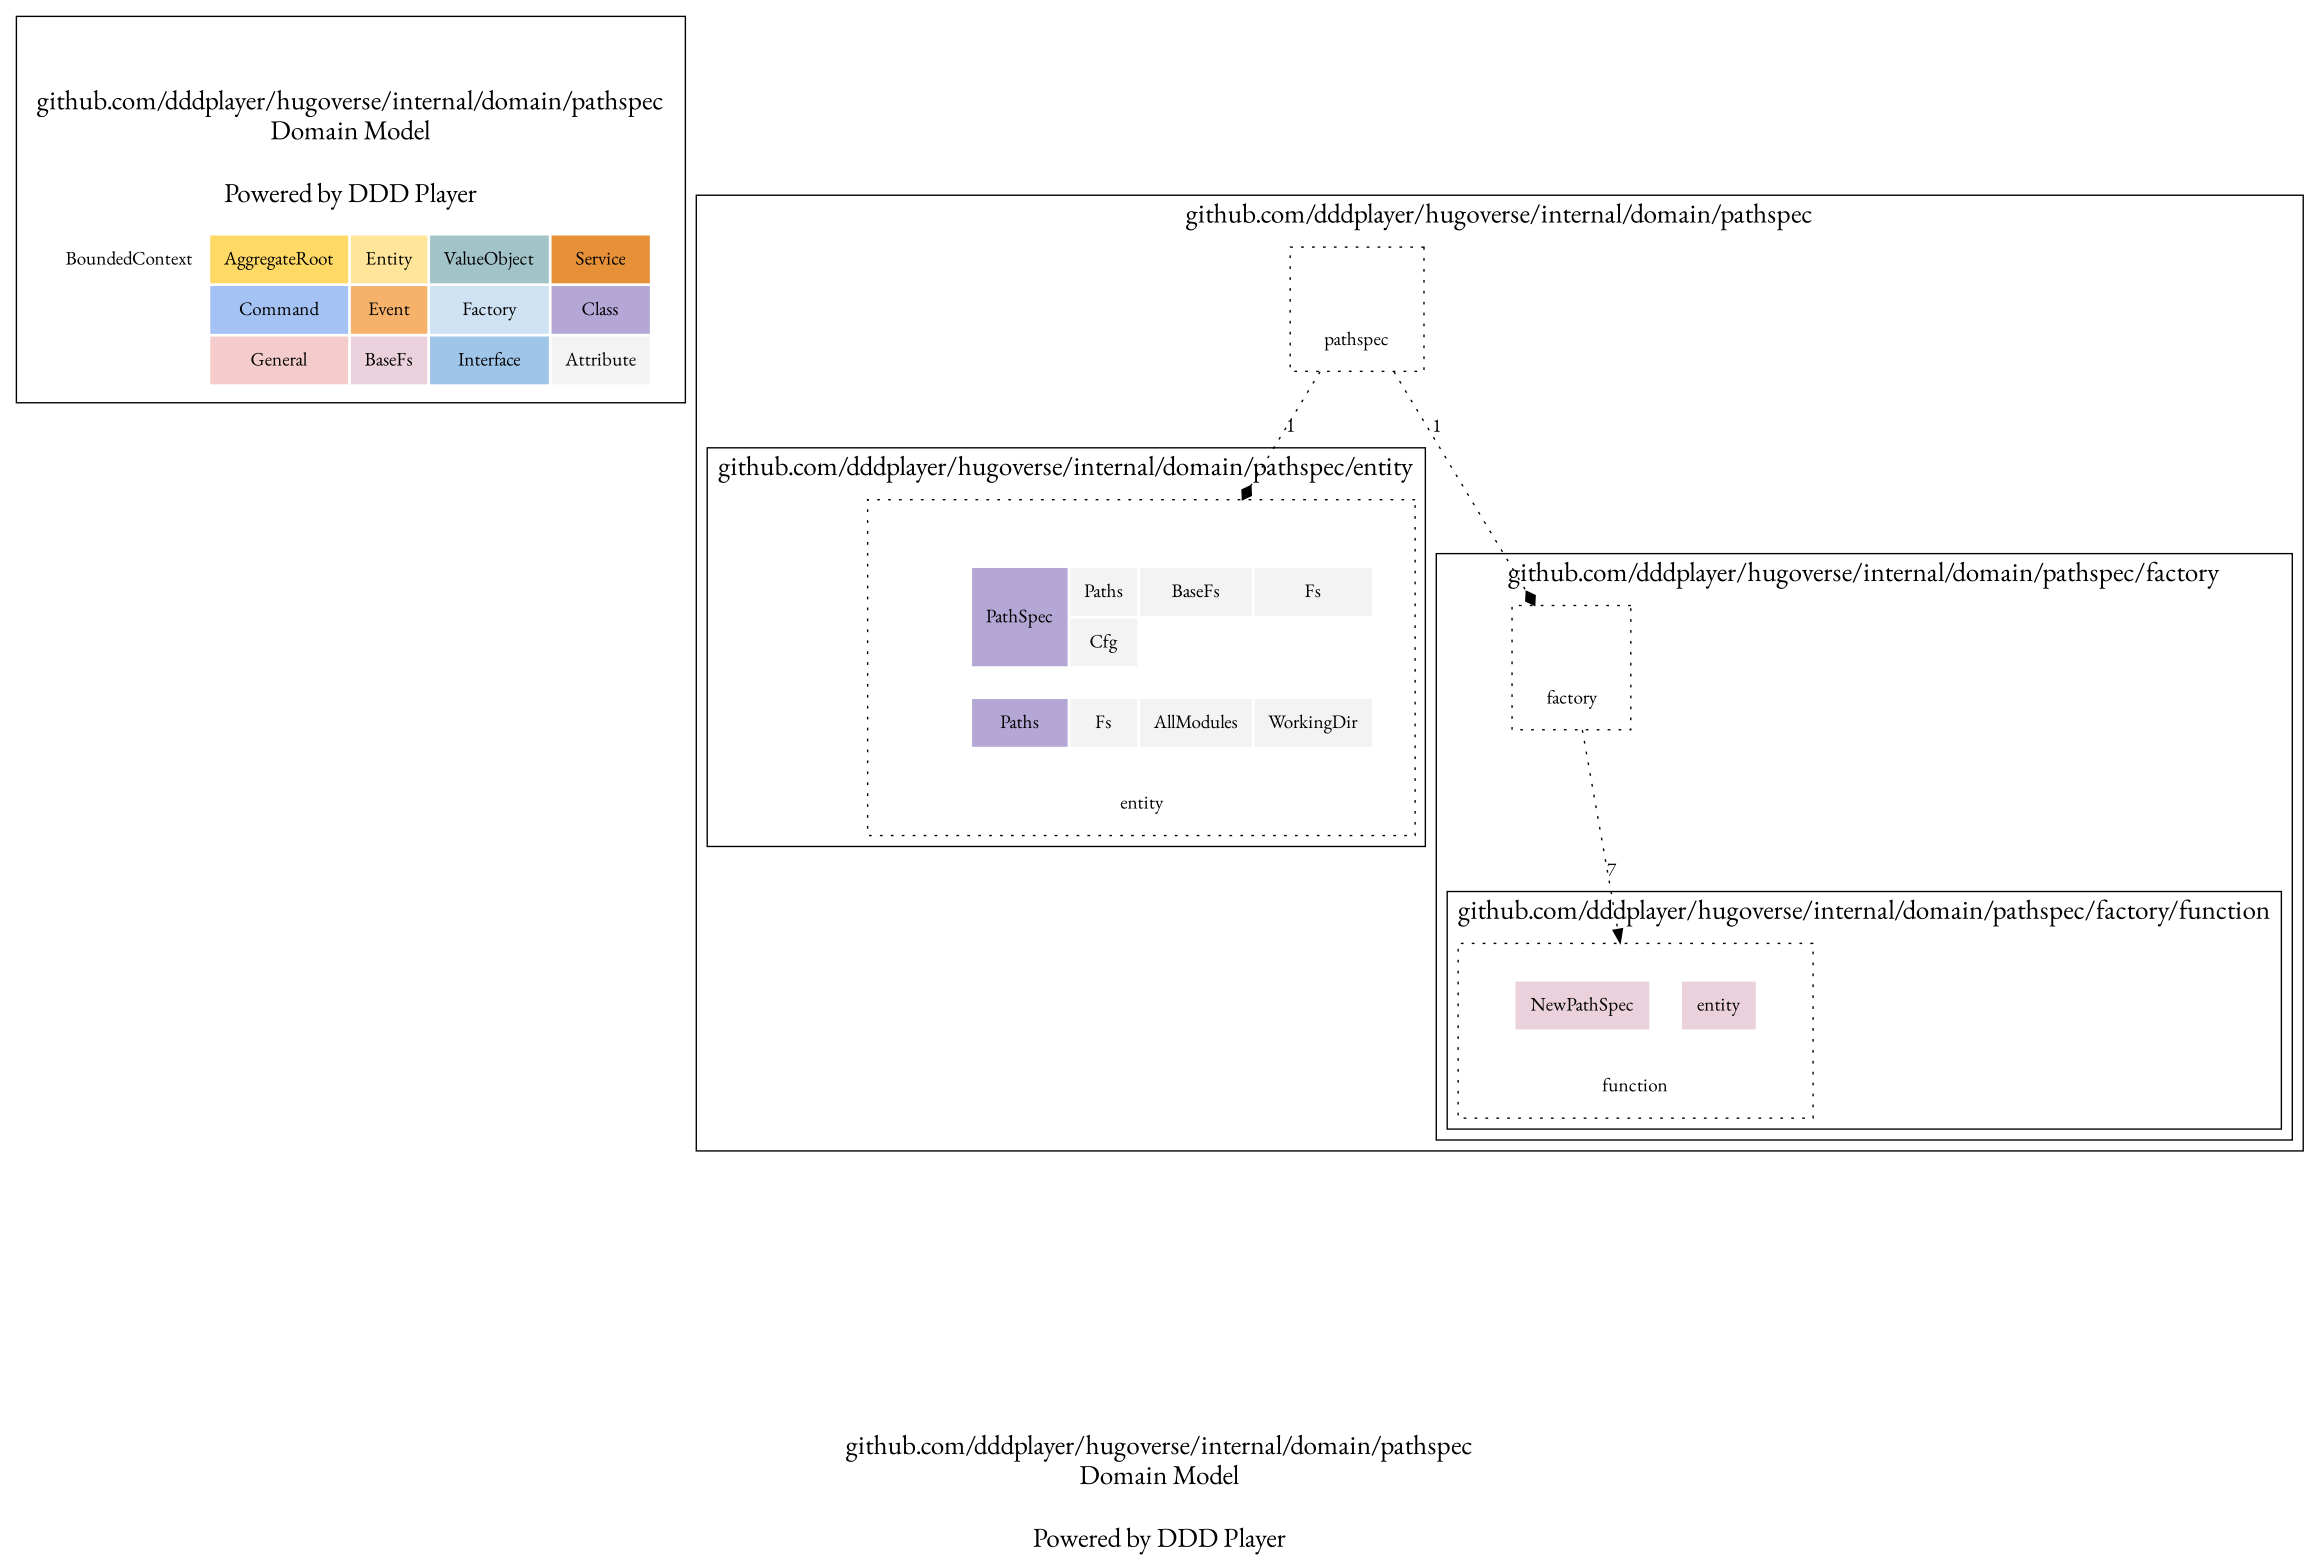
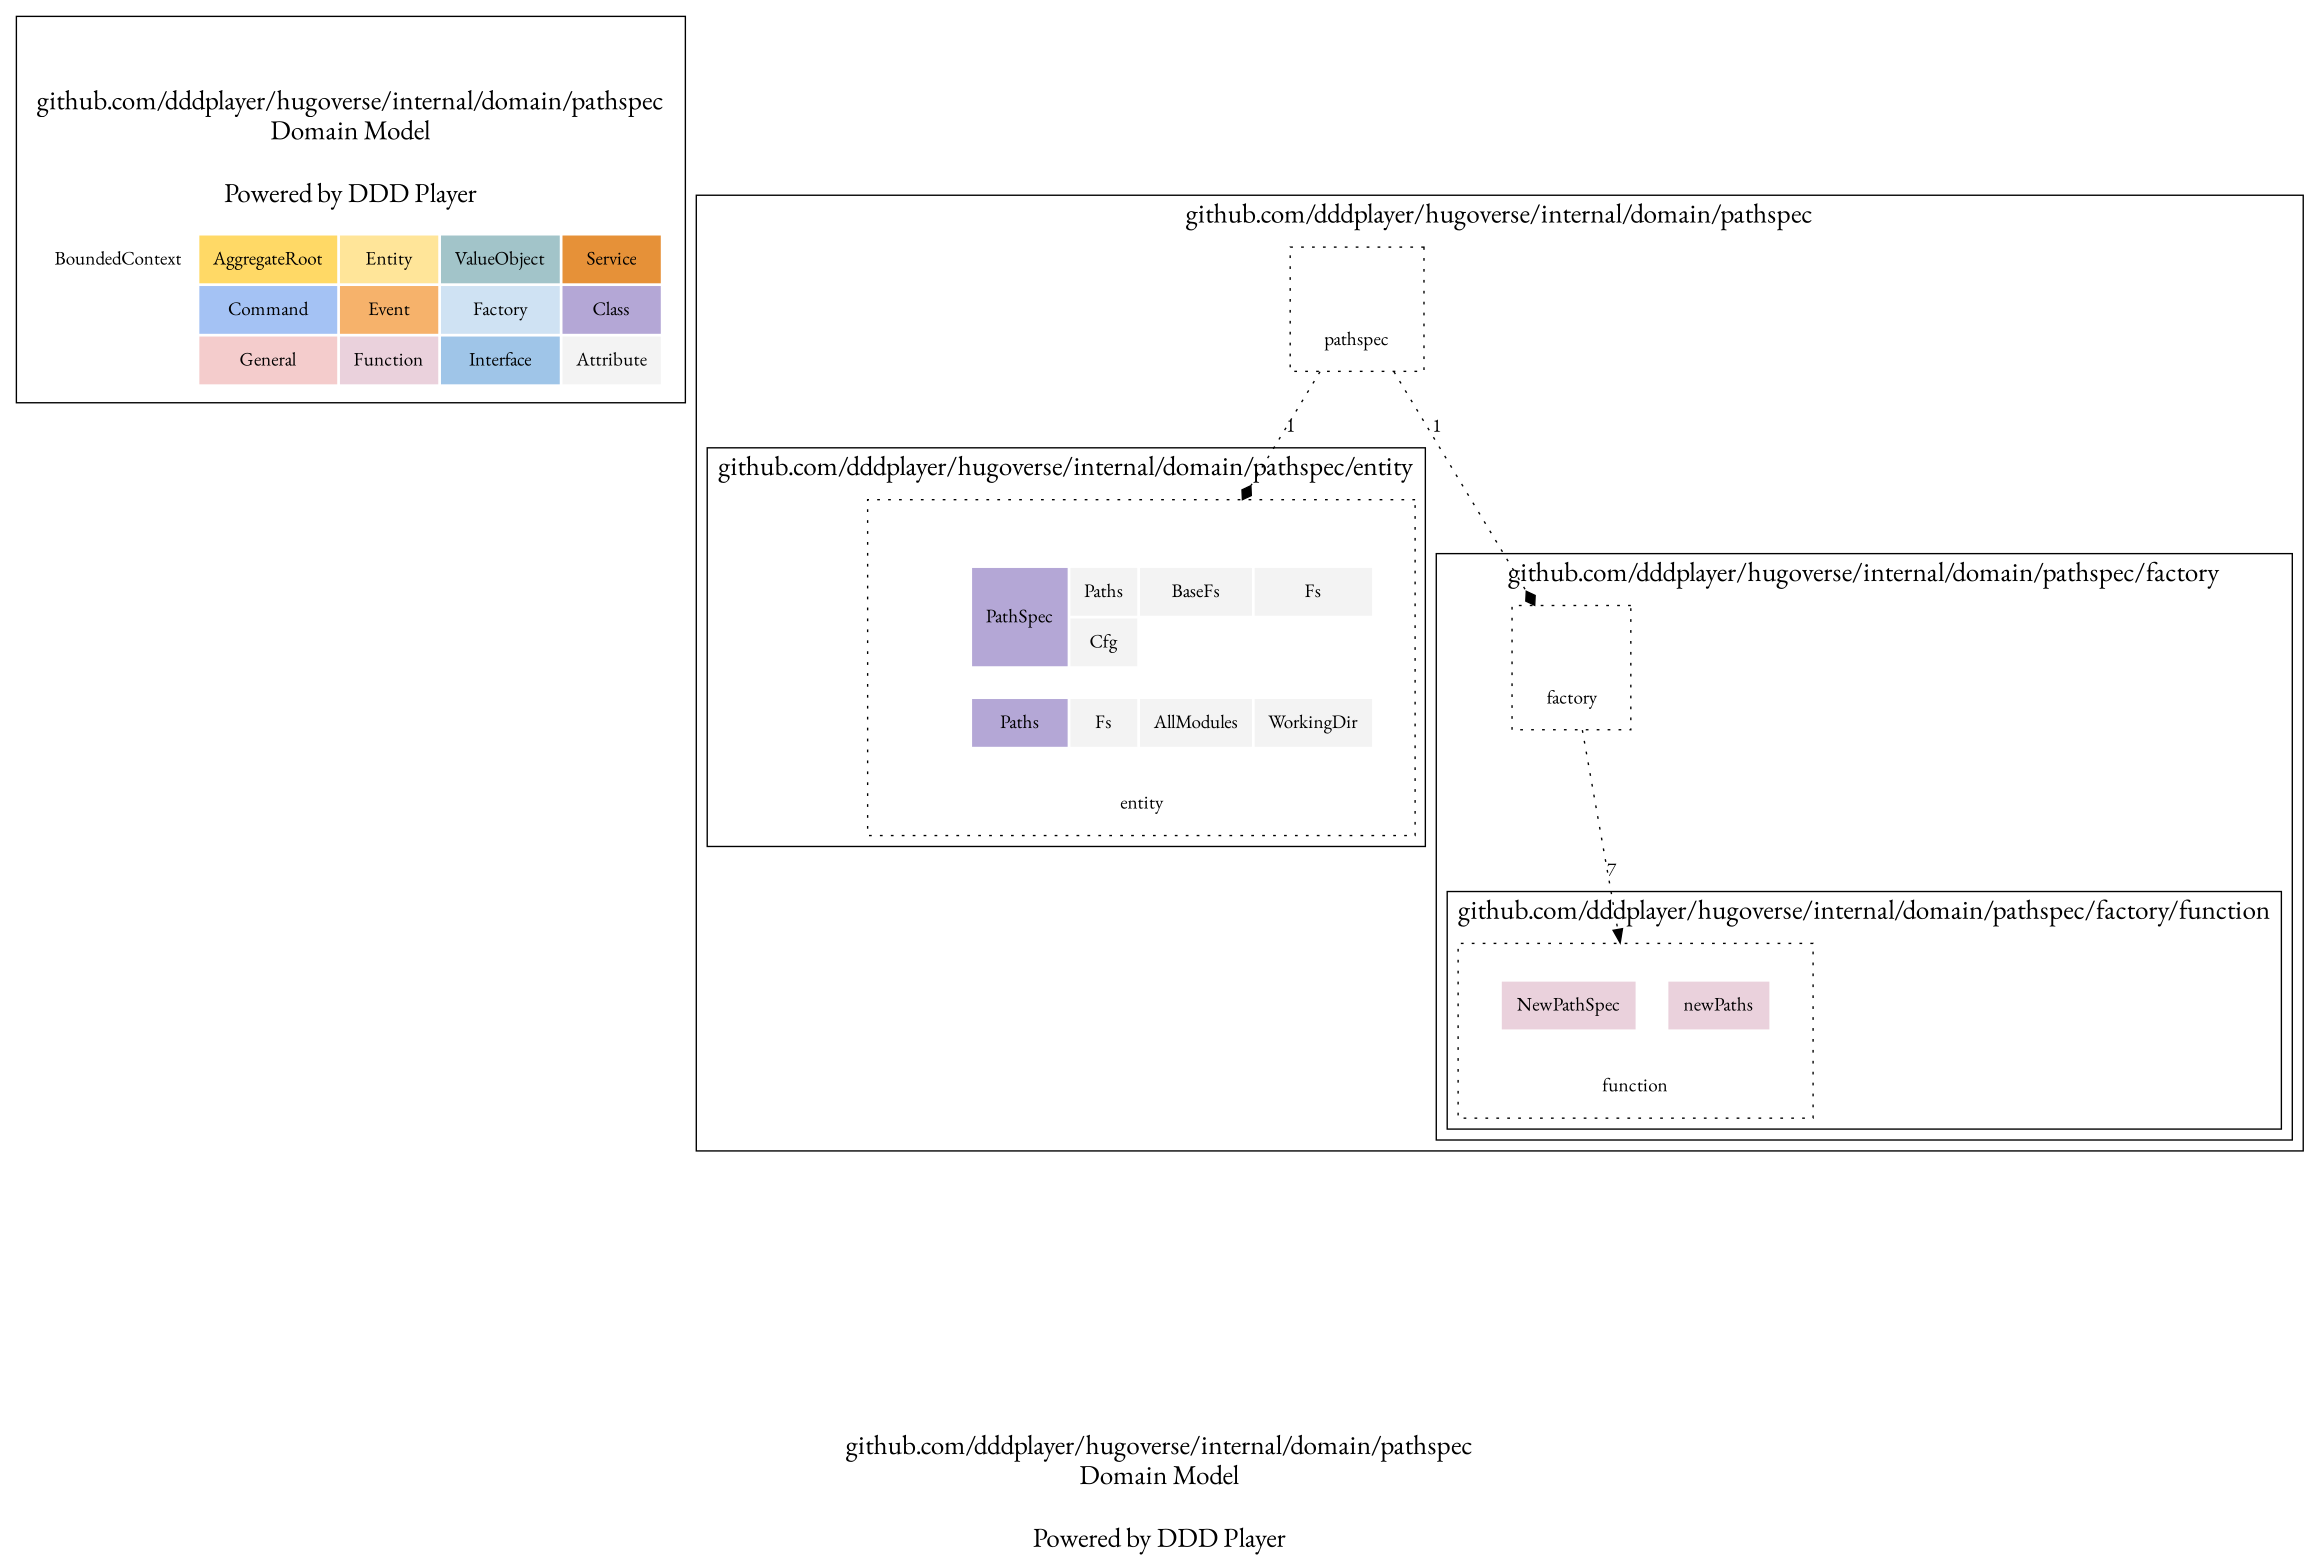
(389, 360) -> (389, 360)
(1719, 1005) -> (1719, 1005)
